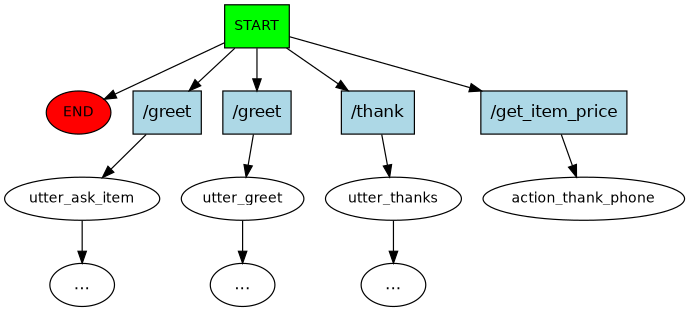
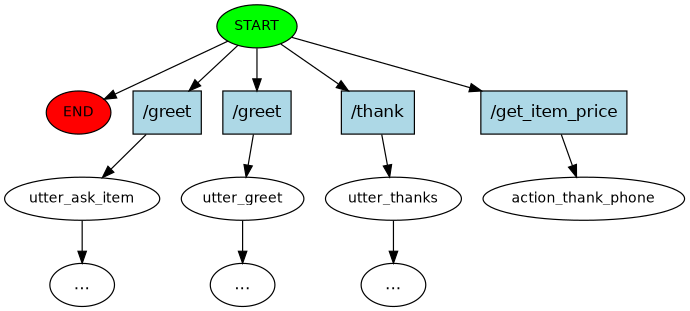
(257, 26) -> (257, 26)
